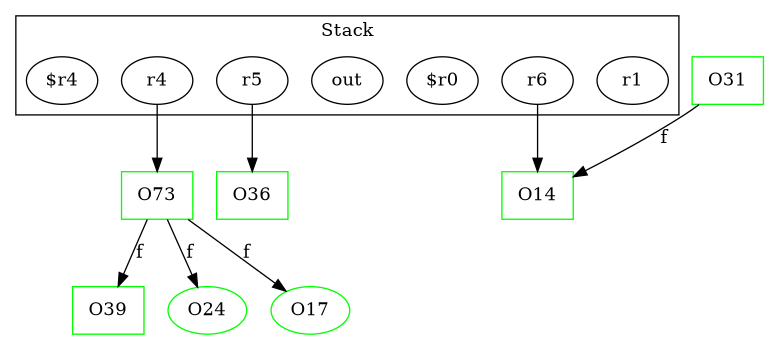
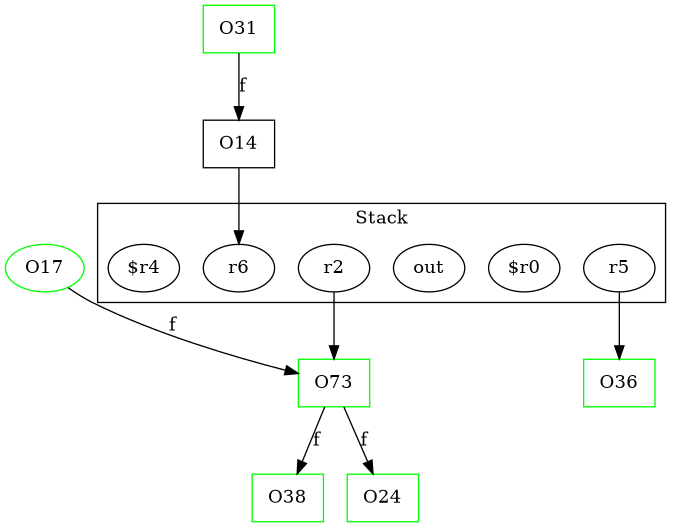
(157, 81) -> (334, 268)
(633, 81) -> none
(538, 131) -> (239, 195)
(538, 195) -> (239, 144)
(232, 251) -> (174, 336)
(108, 310) -> (288, 498)
(207, 310) -> (383, 498)
